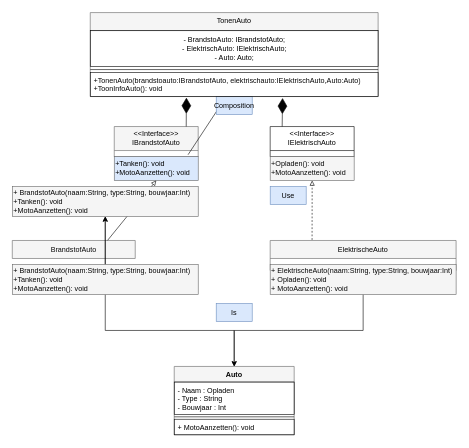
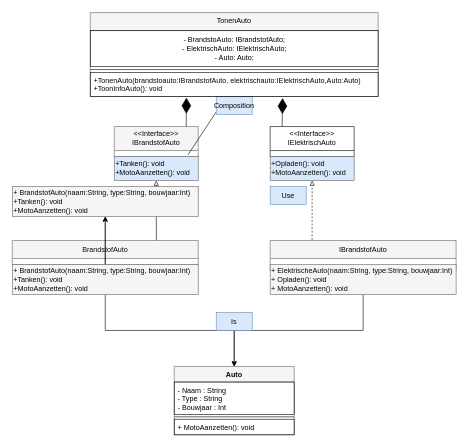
(312, 168) -> (312, 168)
(74, 249) -> (105, 252)
(363, 249) -> (363, 249)
(234, 312) -> (234, 321)
(206, 399) -> (206, 399)
